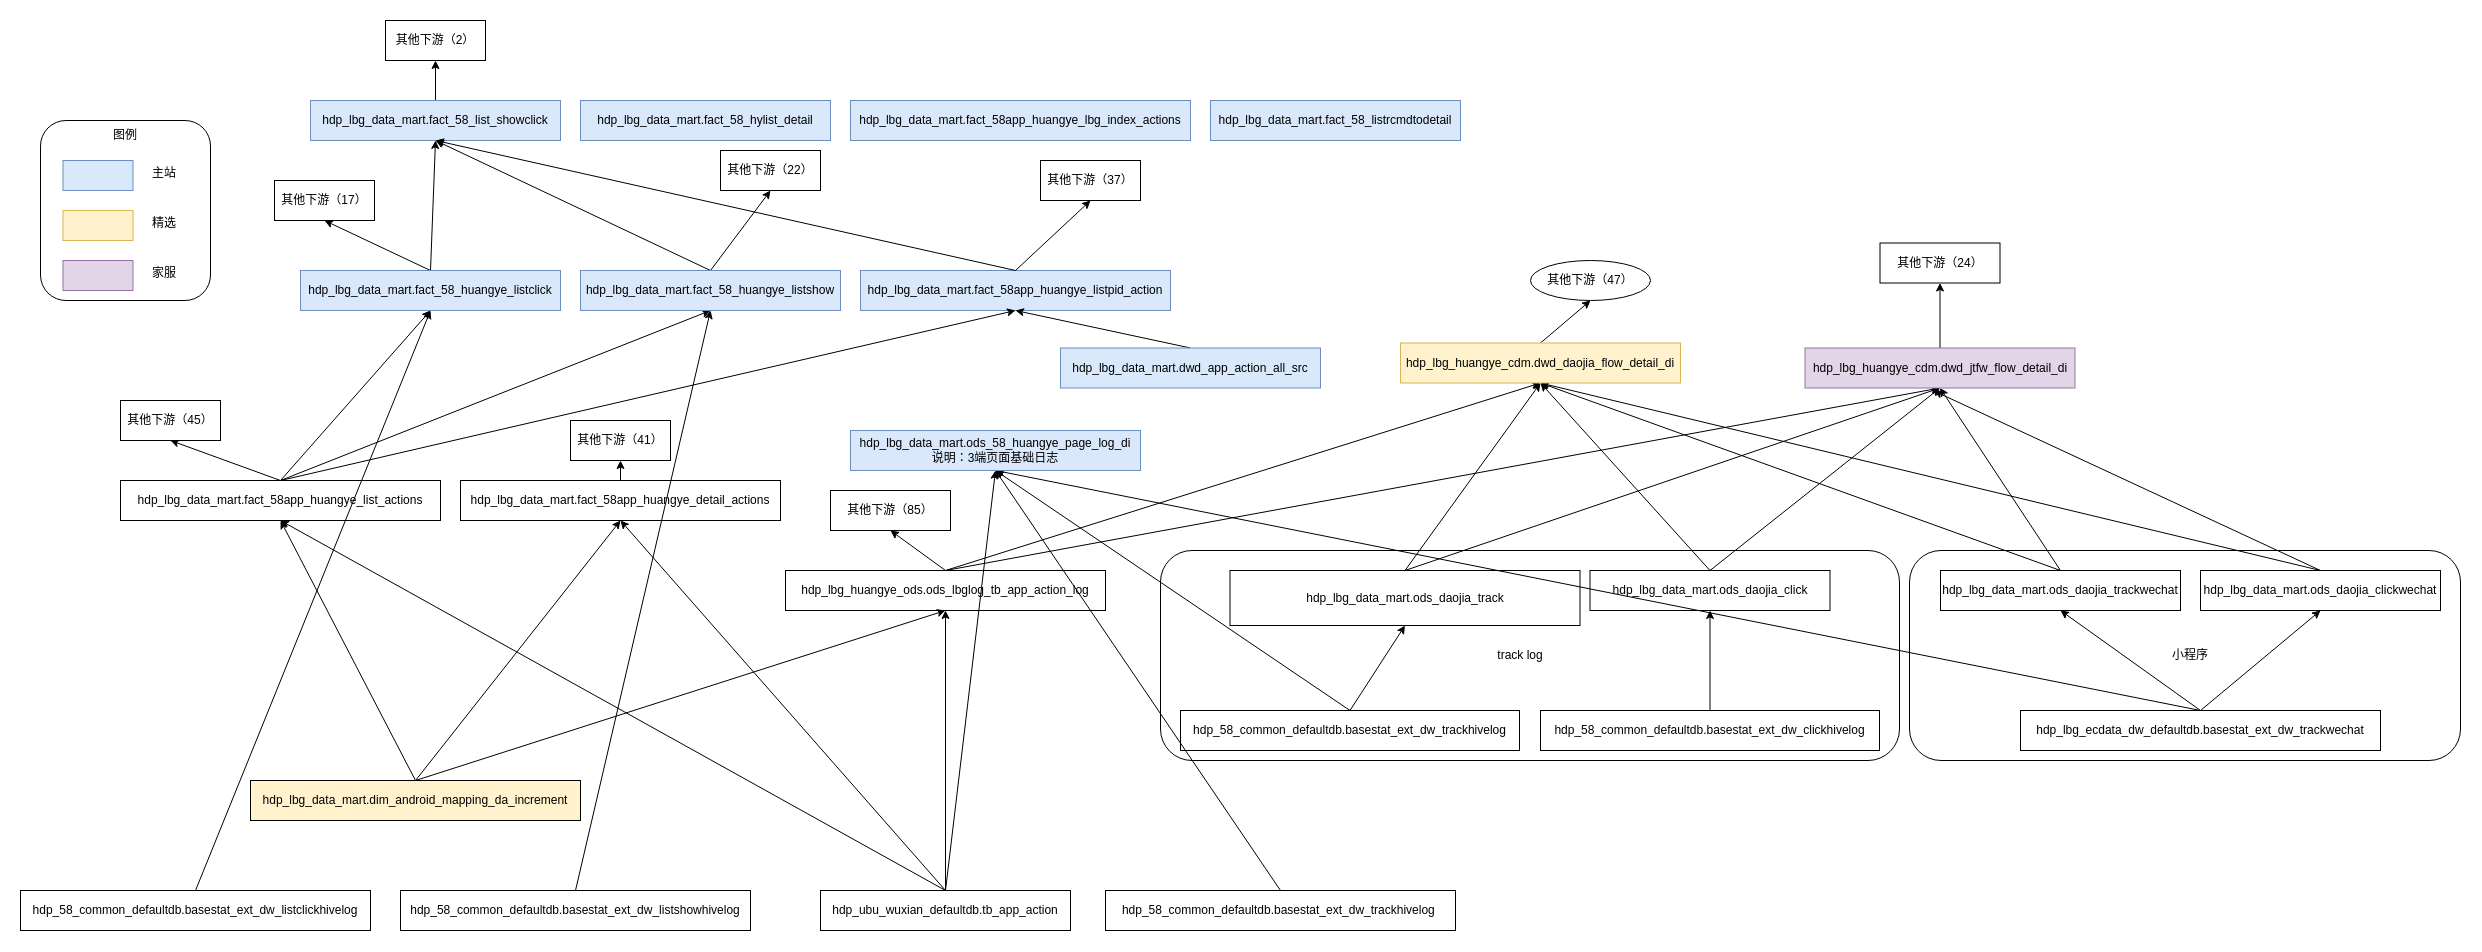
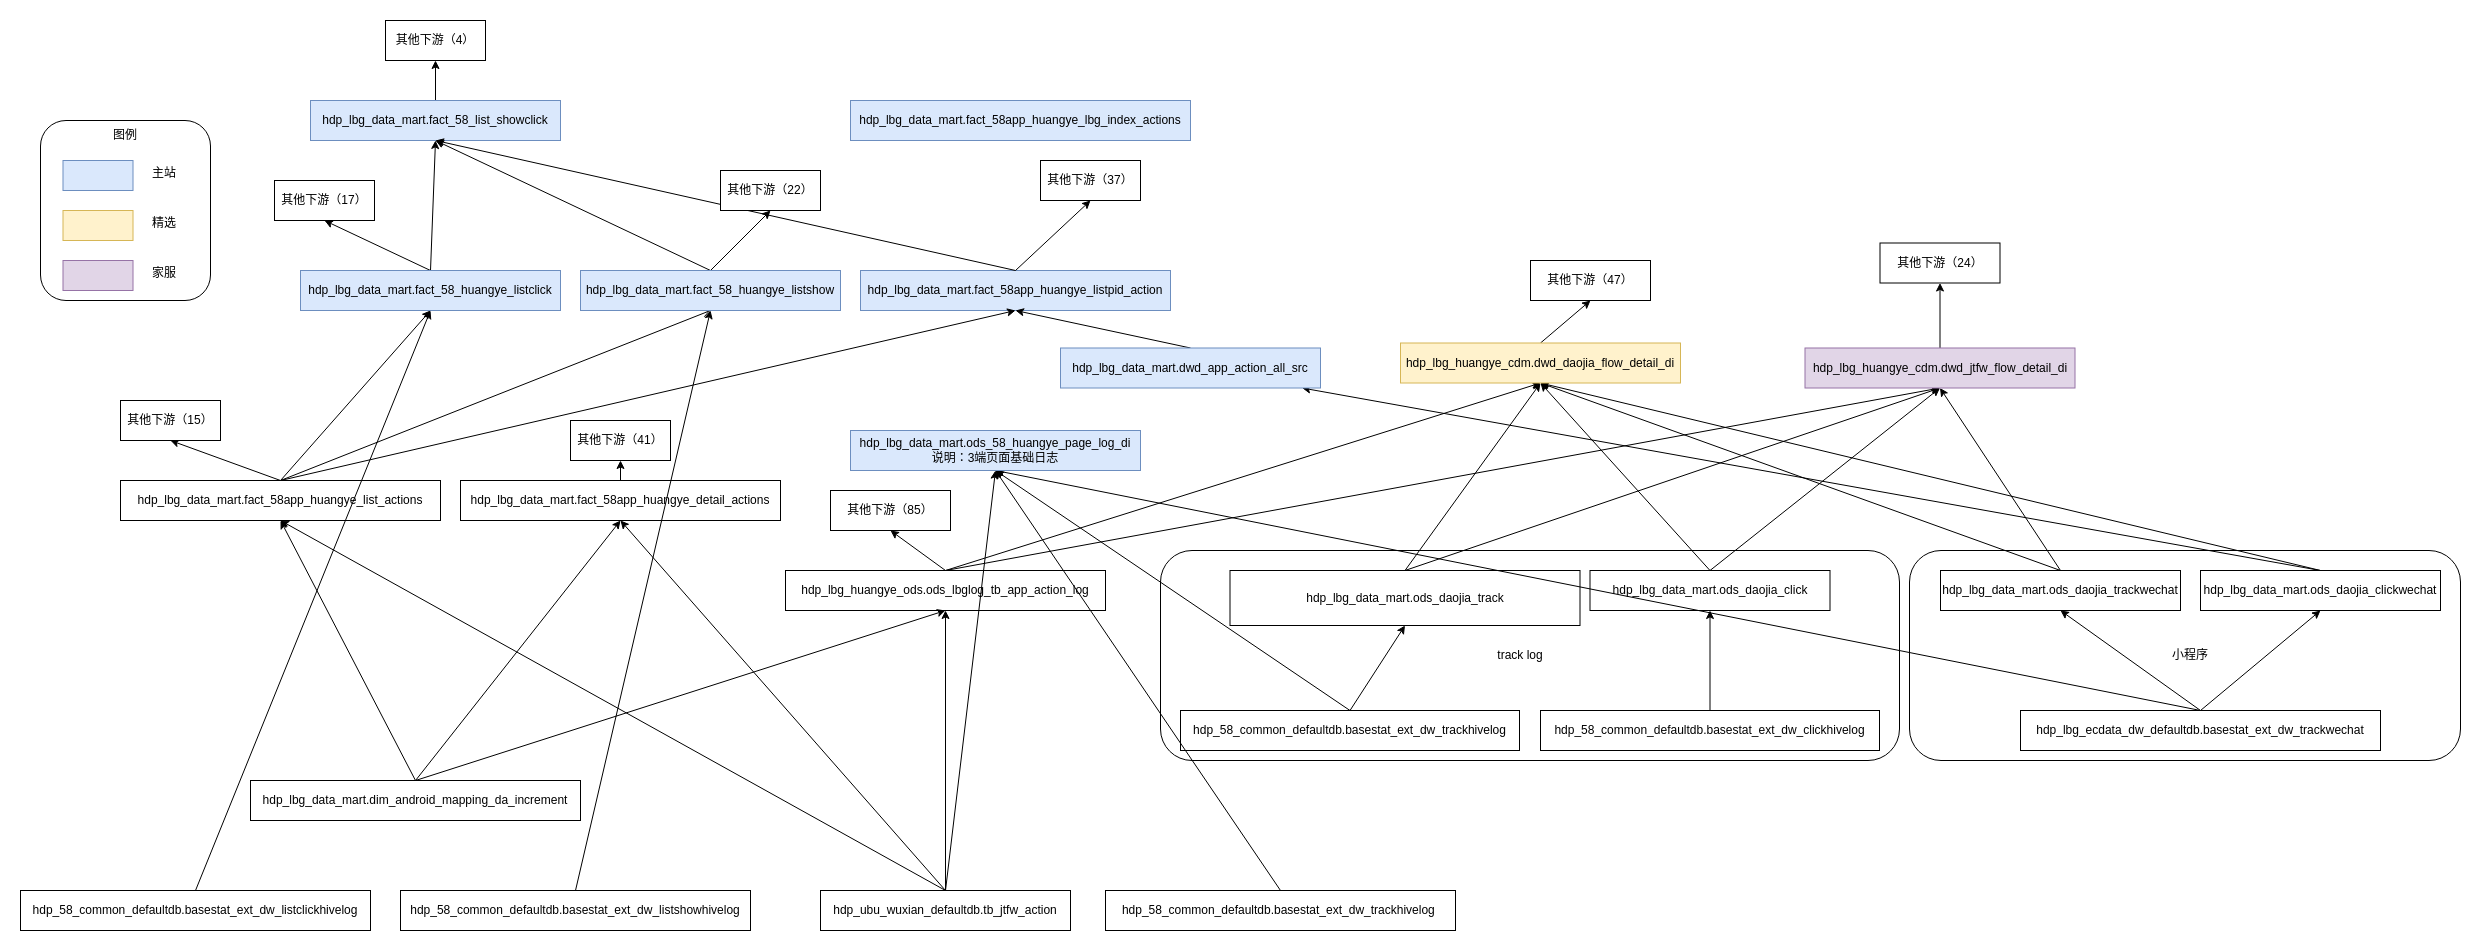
(436, 41) -> (436, 41)
(706, 121) -> none
(1336, 121) -> none
(771, 171) -> (771, 191)
(1591, 281) -> (1591, 281)
(703, 314) -> (705, 313)
(171, 421) -> (171, 421)
(2127, 481) -> (2062, 524)
(416, 801) -> (416, 801)
(946, 911) -> (946, 911)
